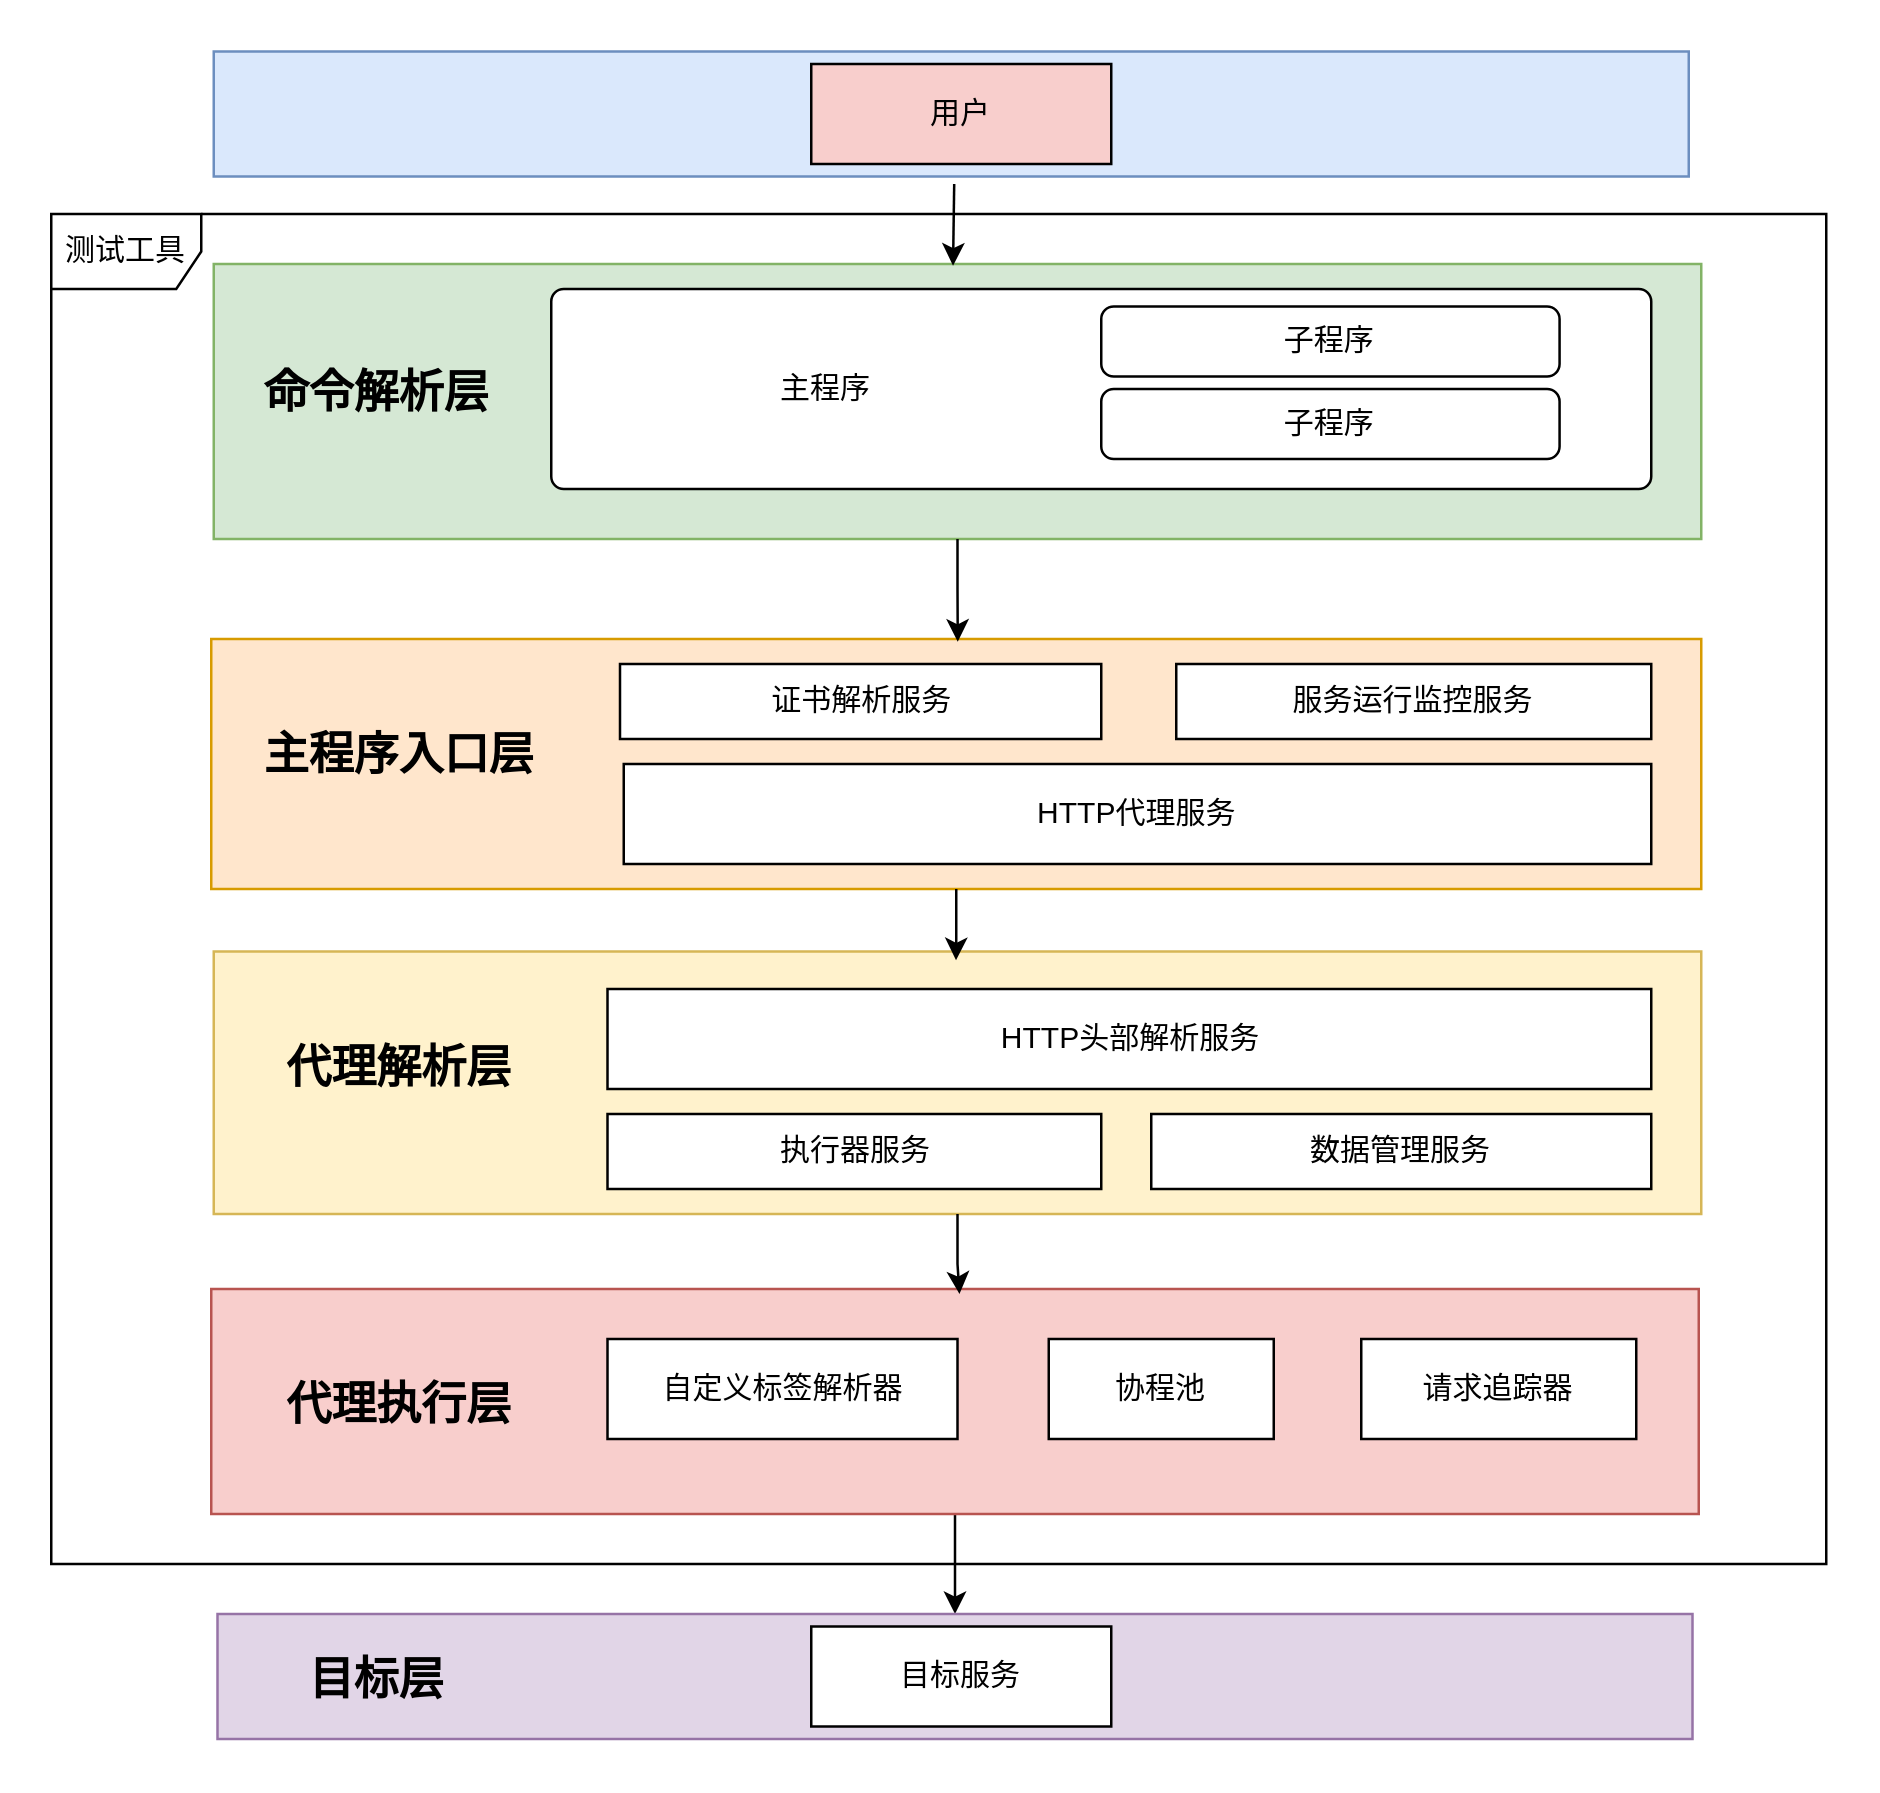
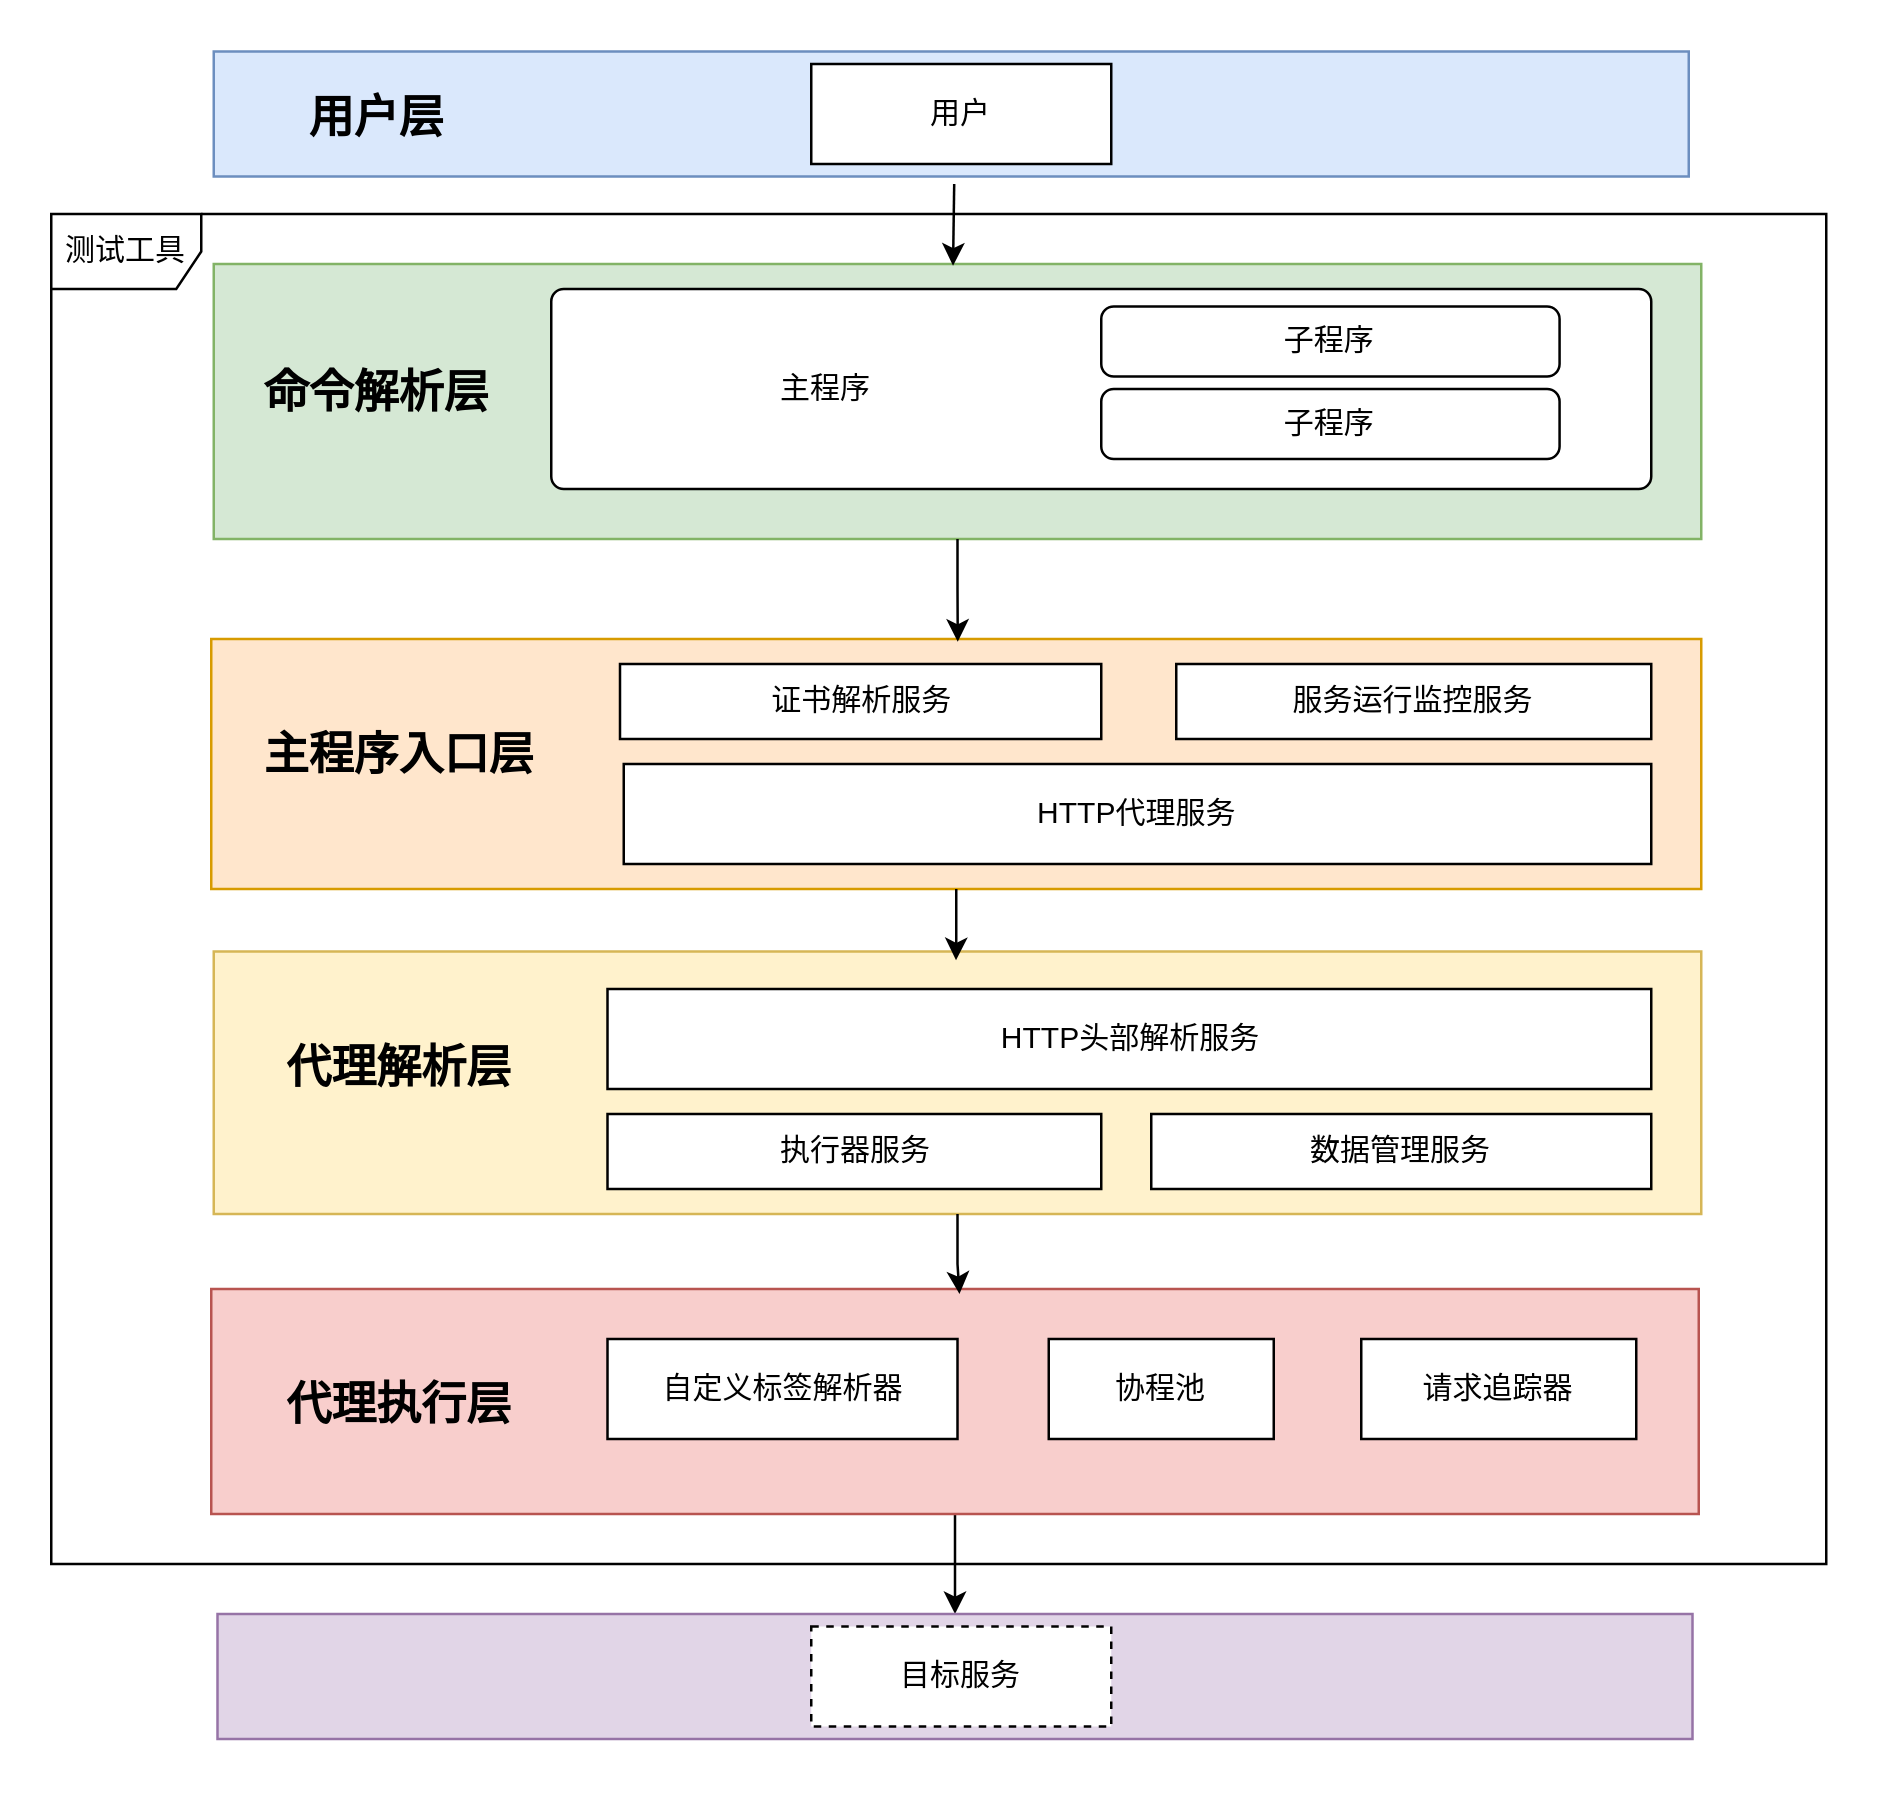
none -> (376, 114)
(961, 114) -> (961, 114)
(376, 1676) -> none
(961, 1676) -> (961, 1676)
